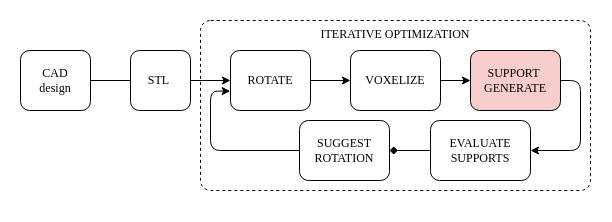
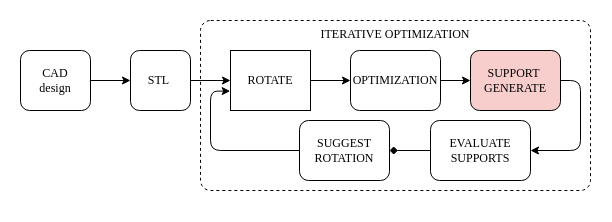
(125, 81) -> (122, 81)
(271, 81) -> (271, 81)
(396, 81) -> (396, 81)
